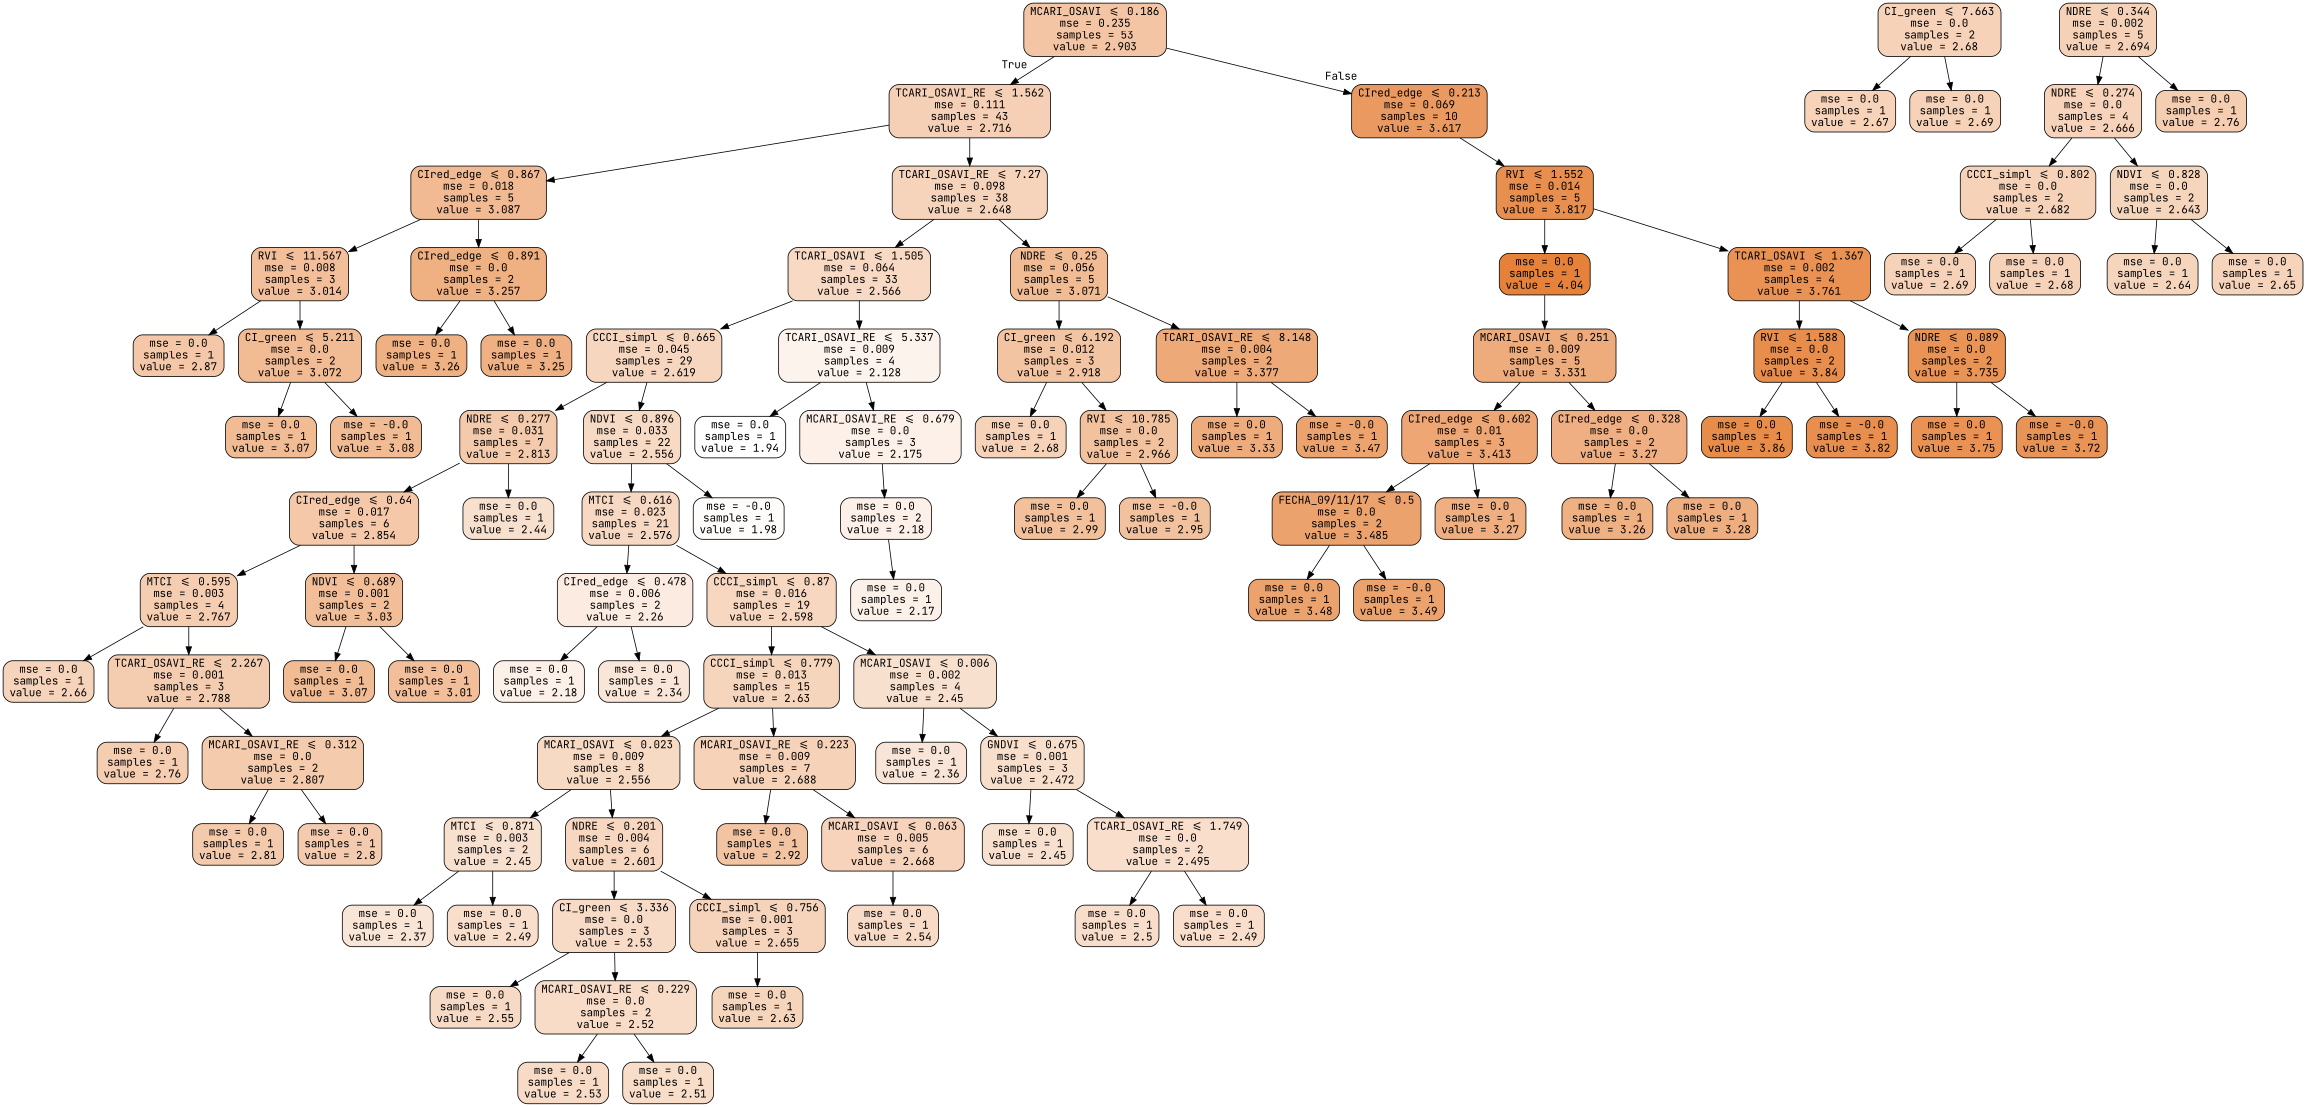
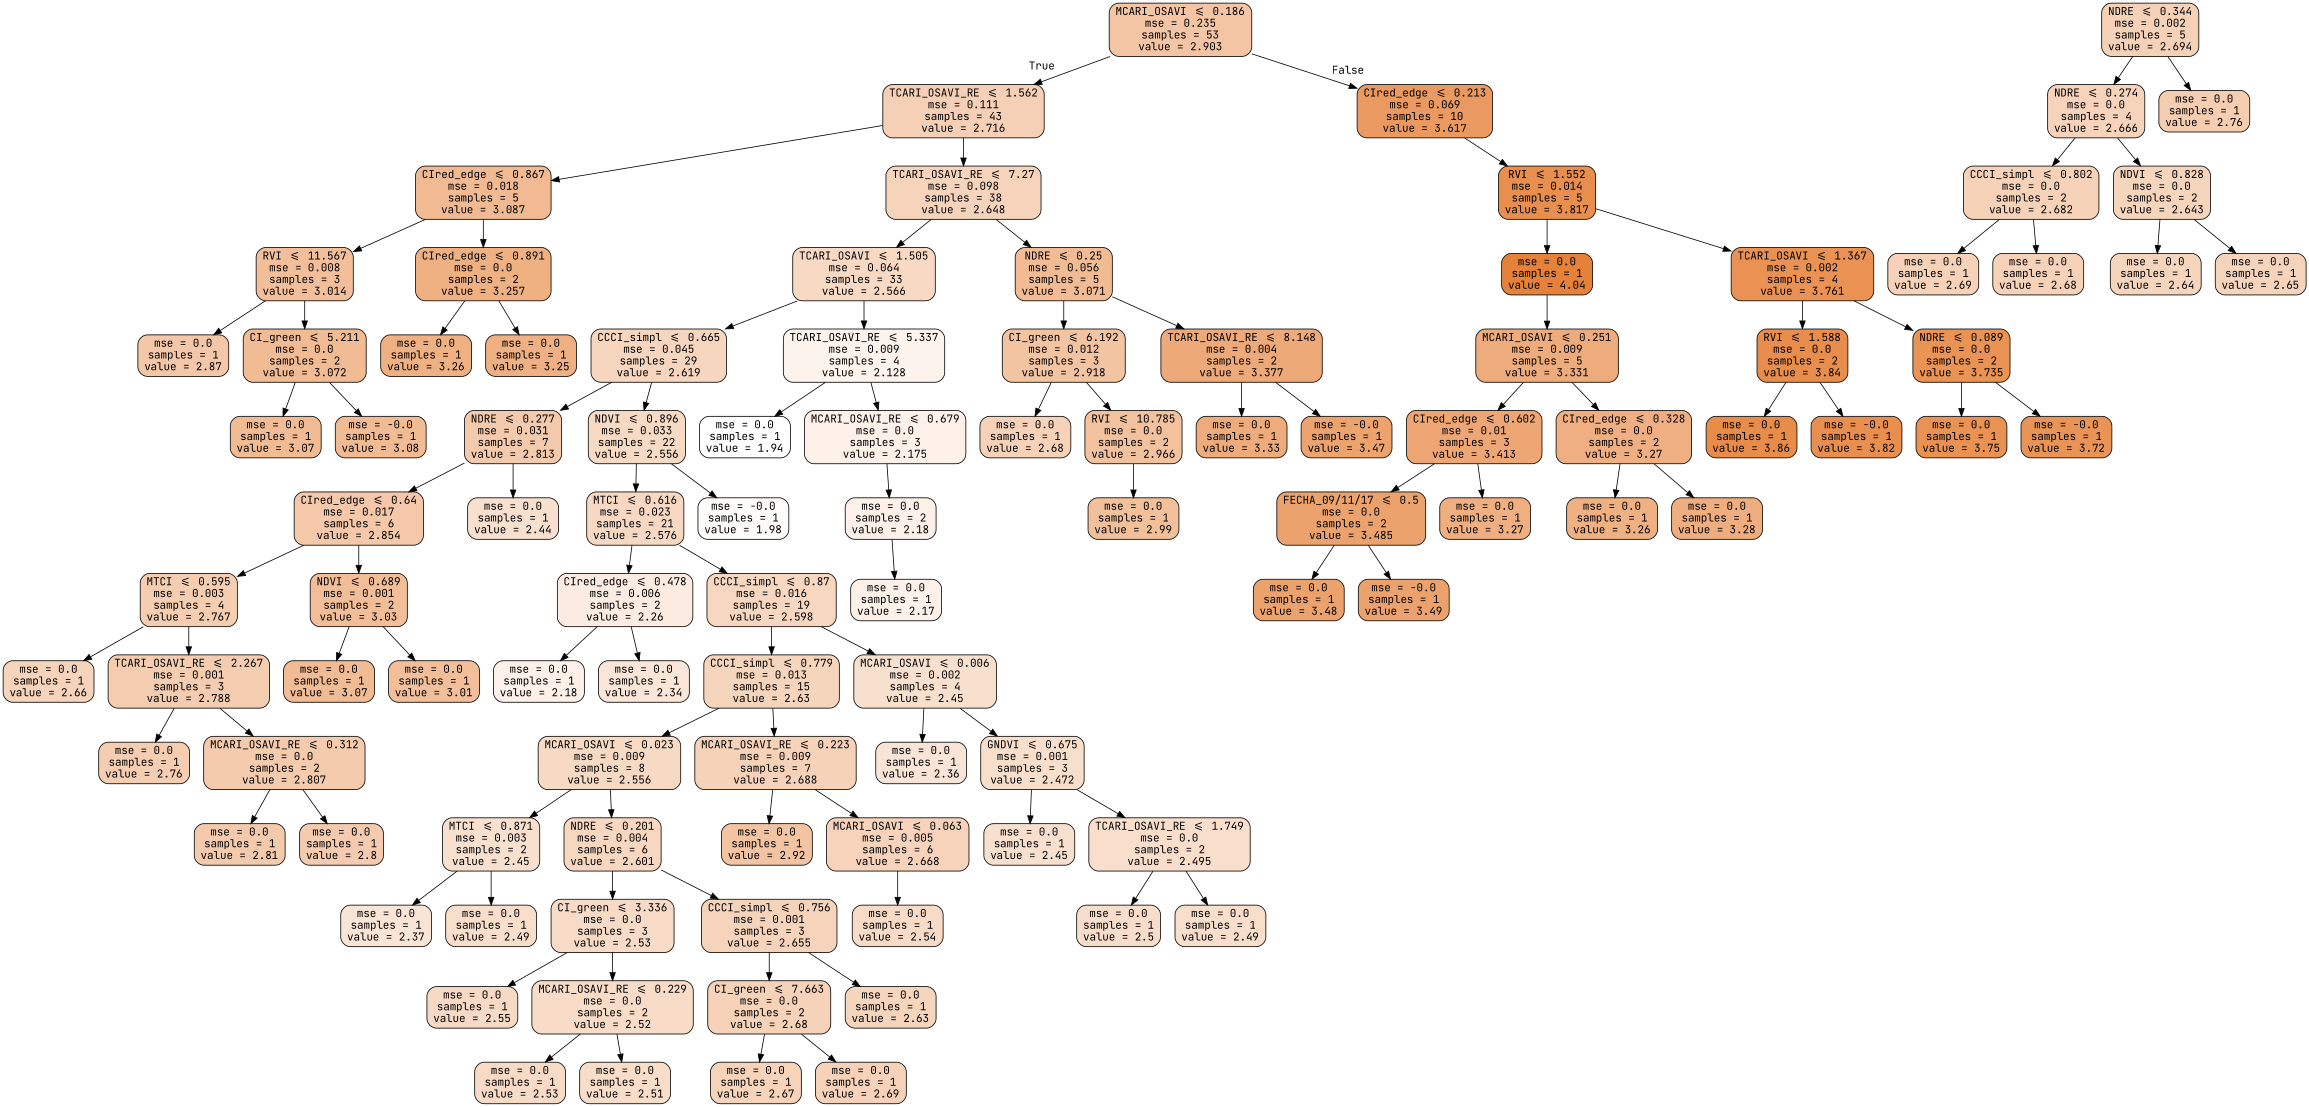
(1165, 519) -> none
none -> (769, 963)
